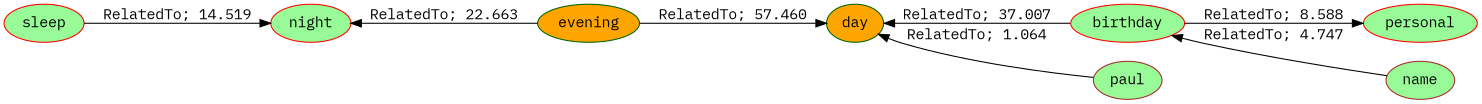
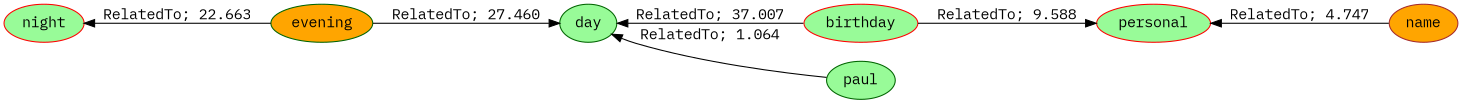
(733, 15) -> (466, 15)
(1274, 15) -> (1007, 15)
(44, 23) -> none
(855, 23) -> (588, 23)
(1284, 59) -> (1305, 23)
(1128, 80) -> (861, 80)
(1420, 80) -> (1424, 23)
